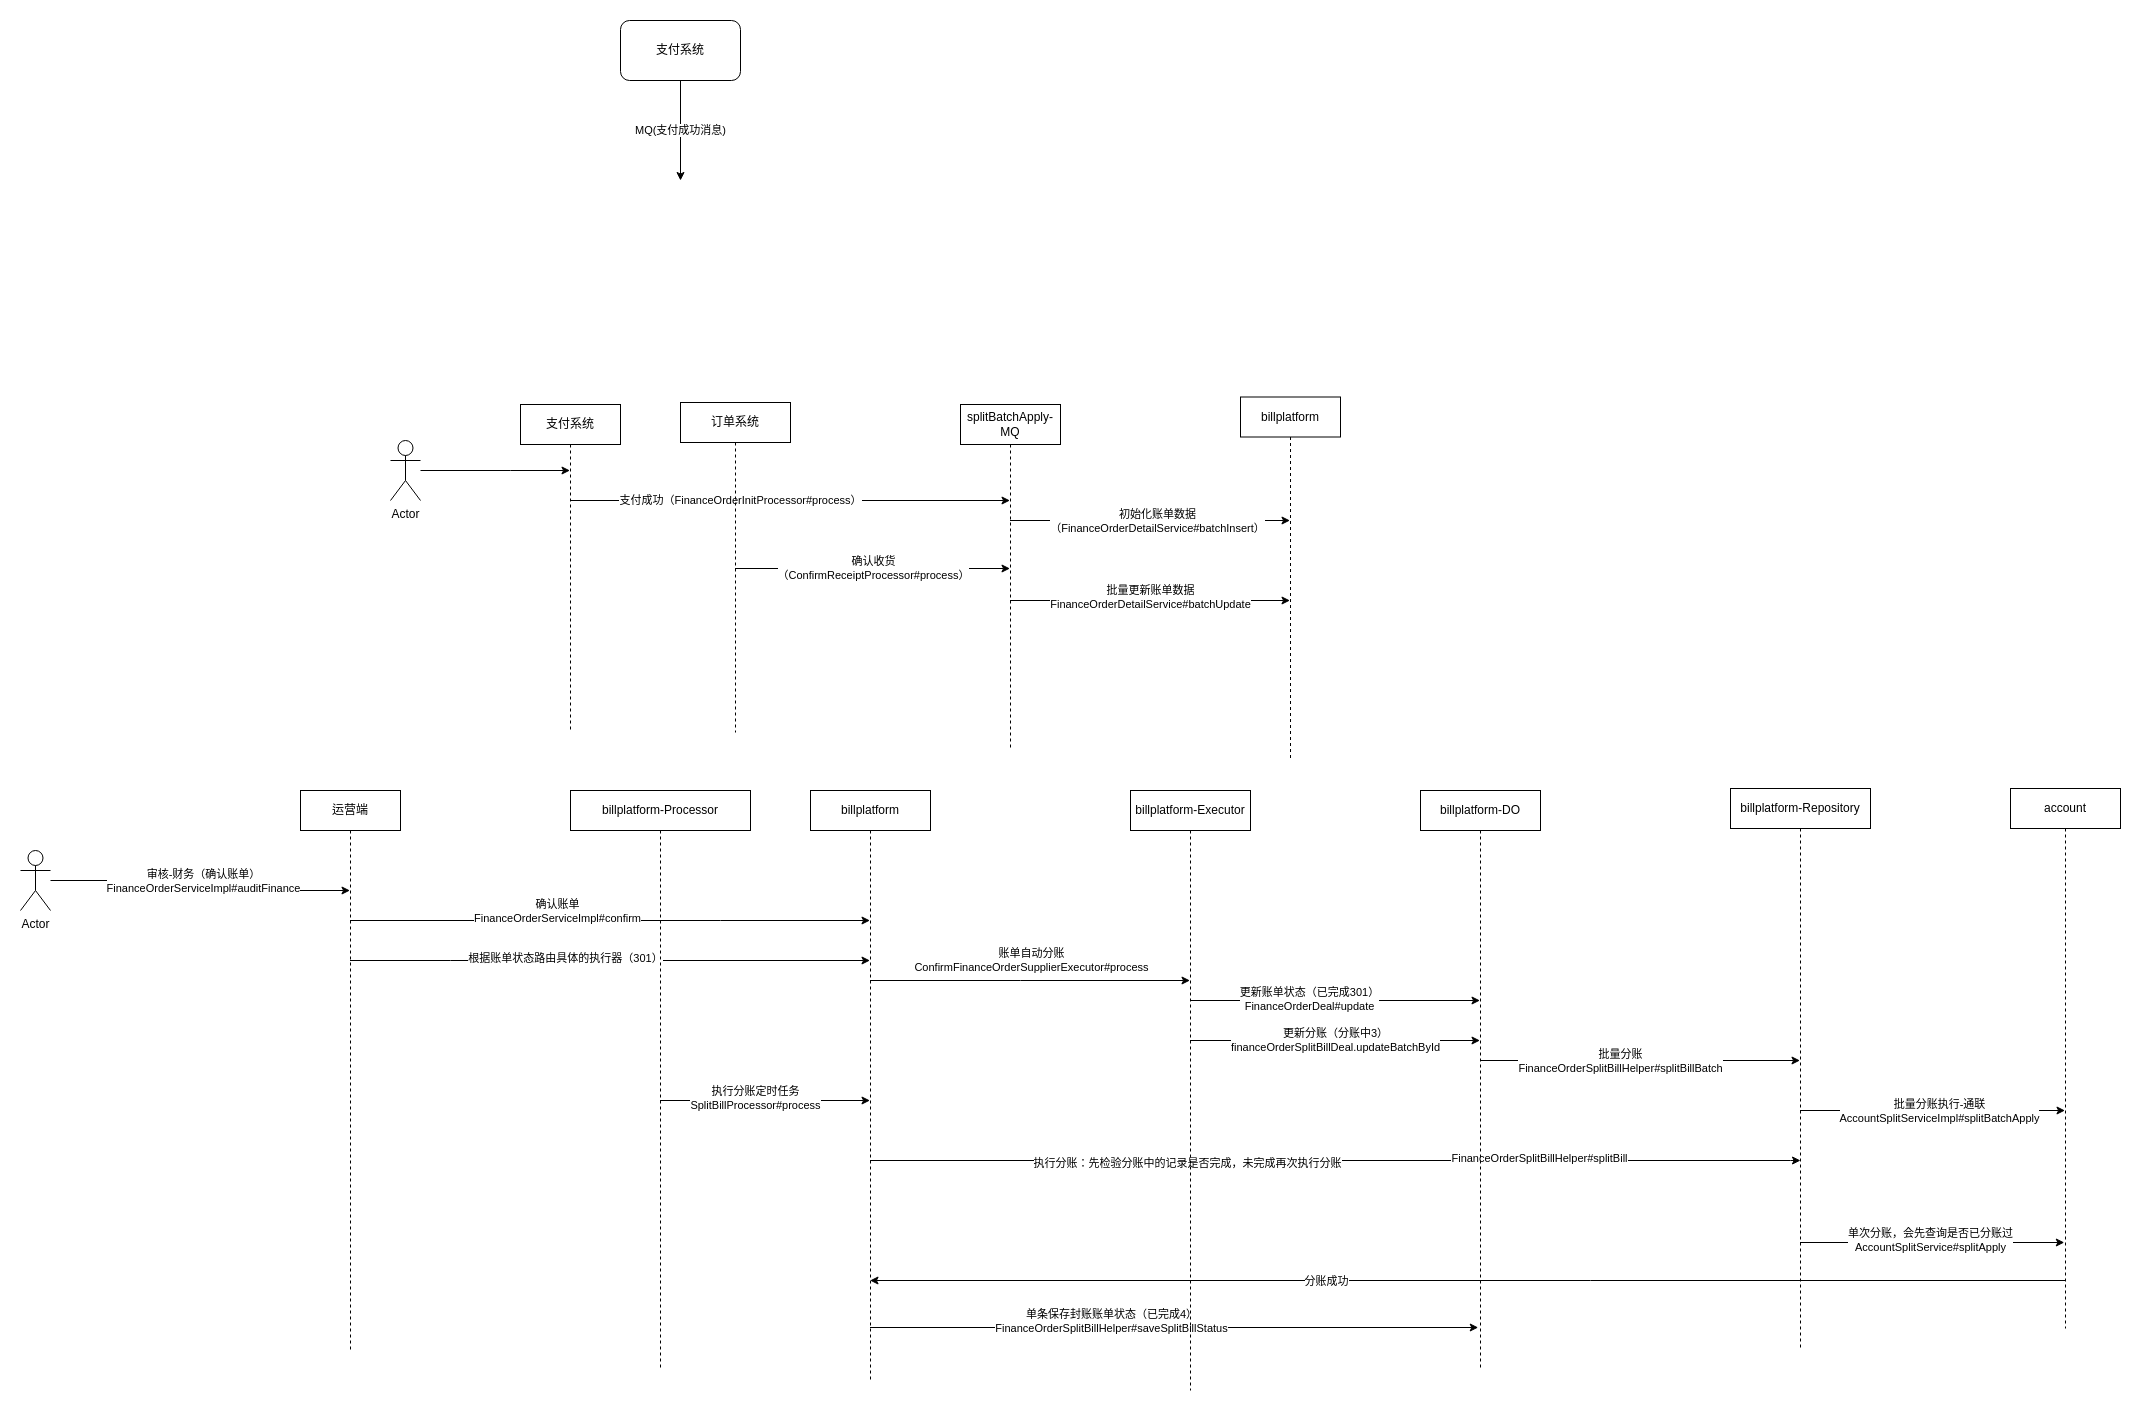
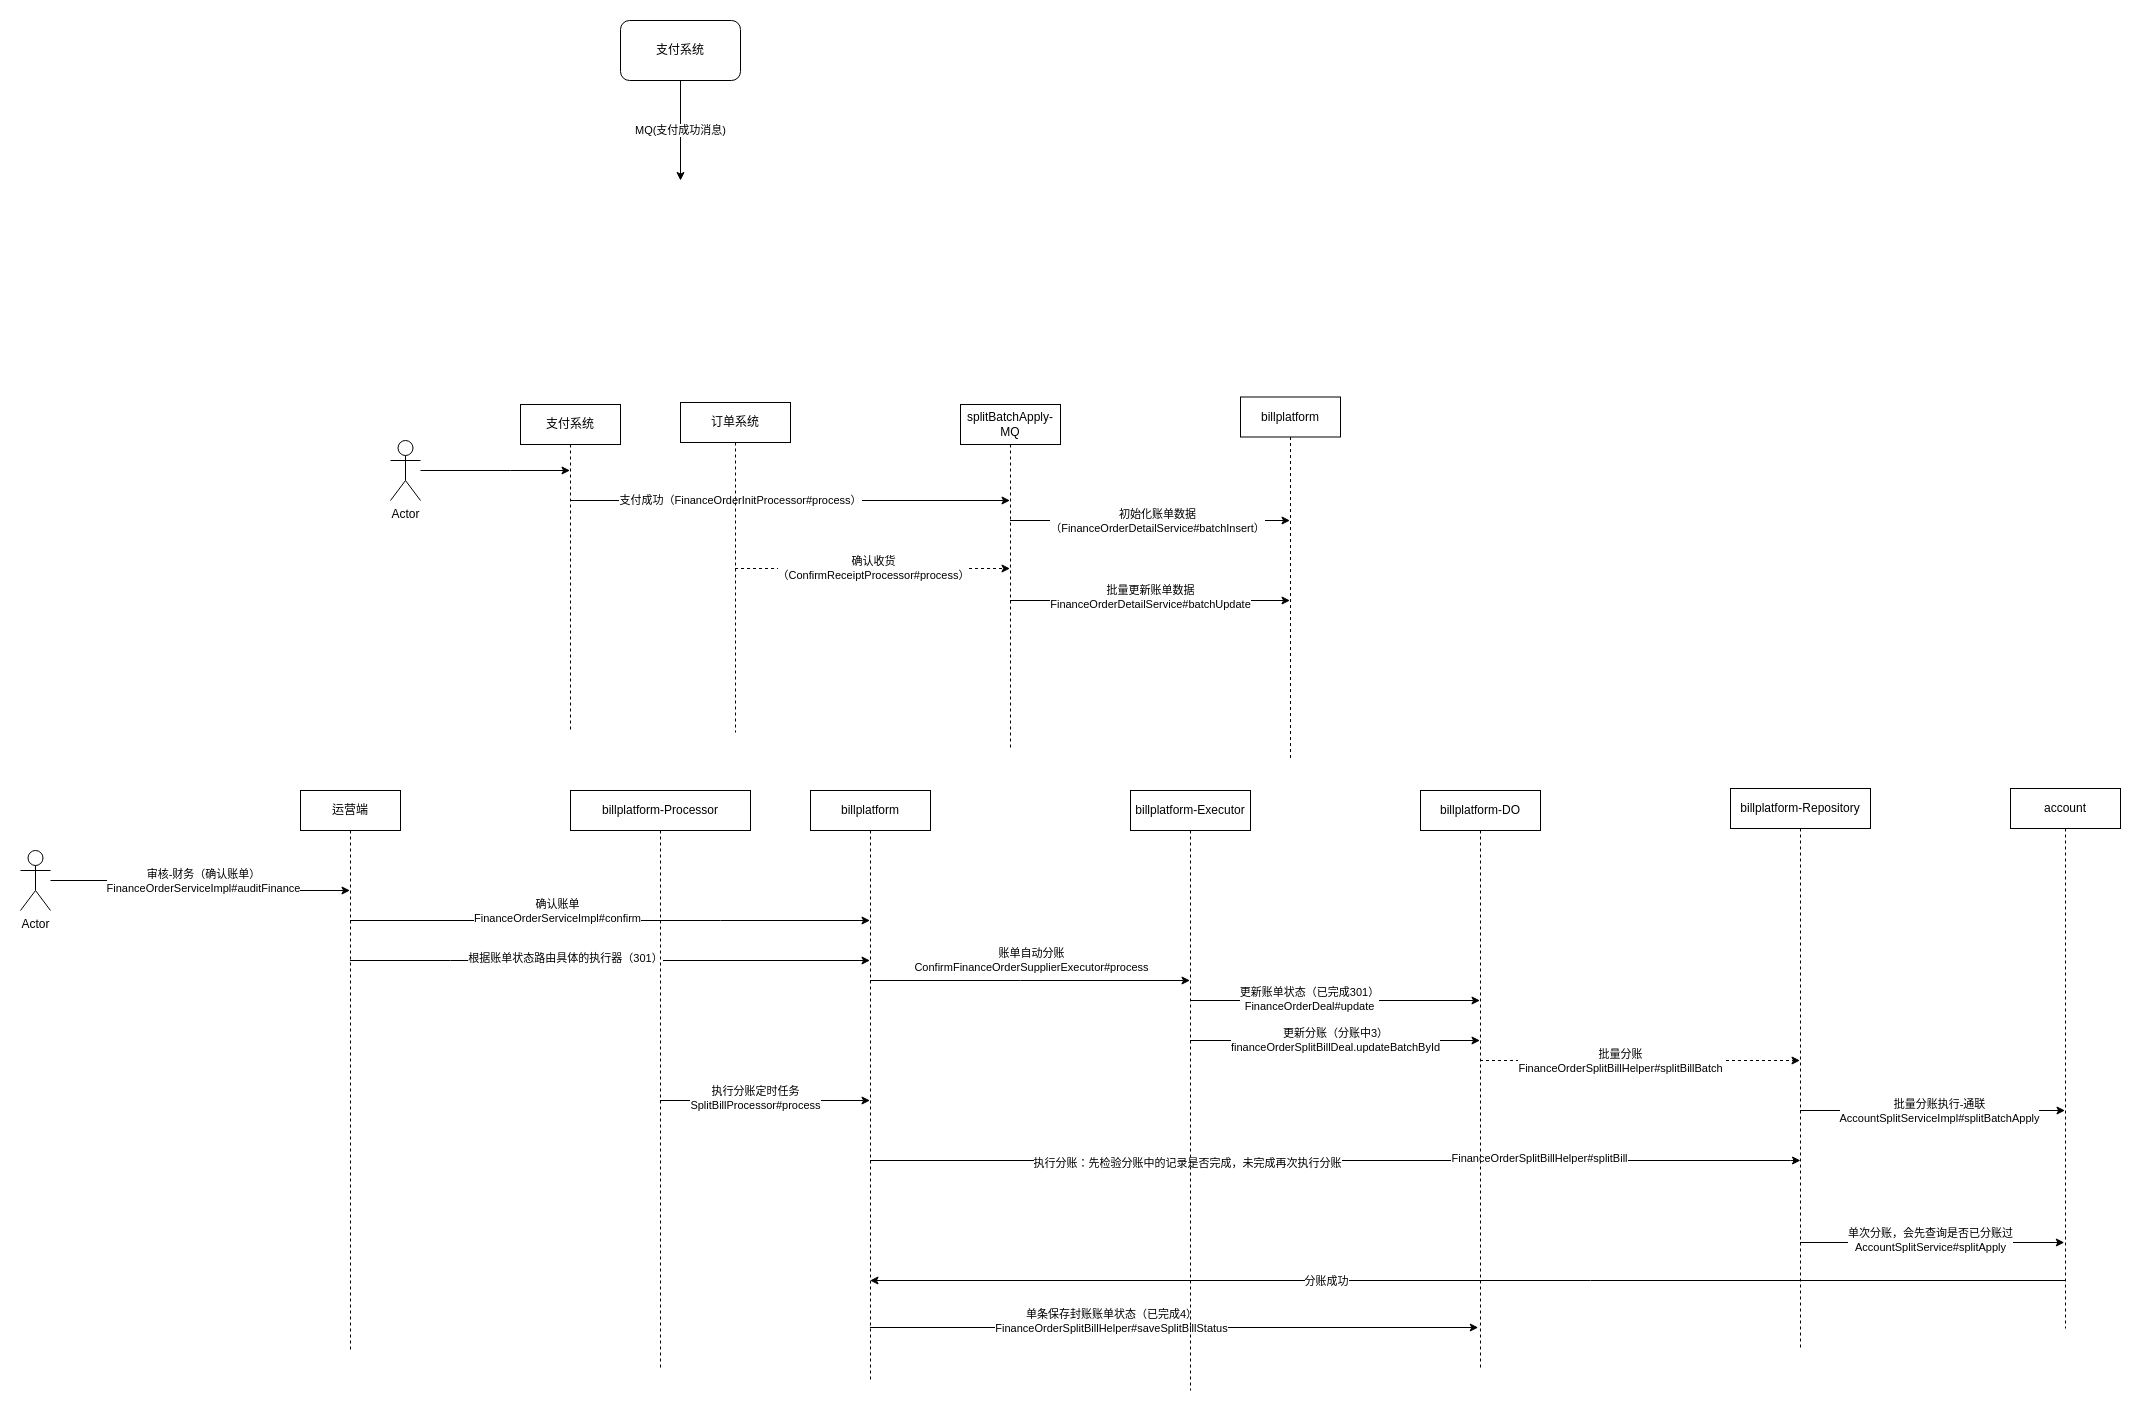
(757, 569) -> (757, 569)
(1757, 1061) -> (1757, 1061)
